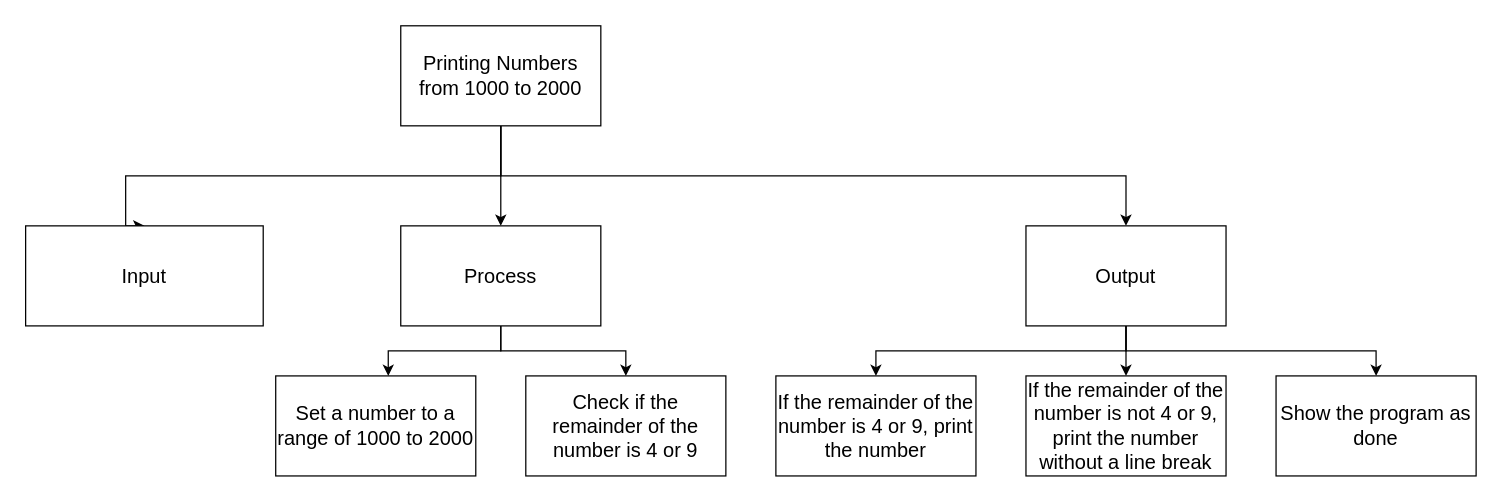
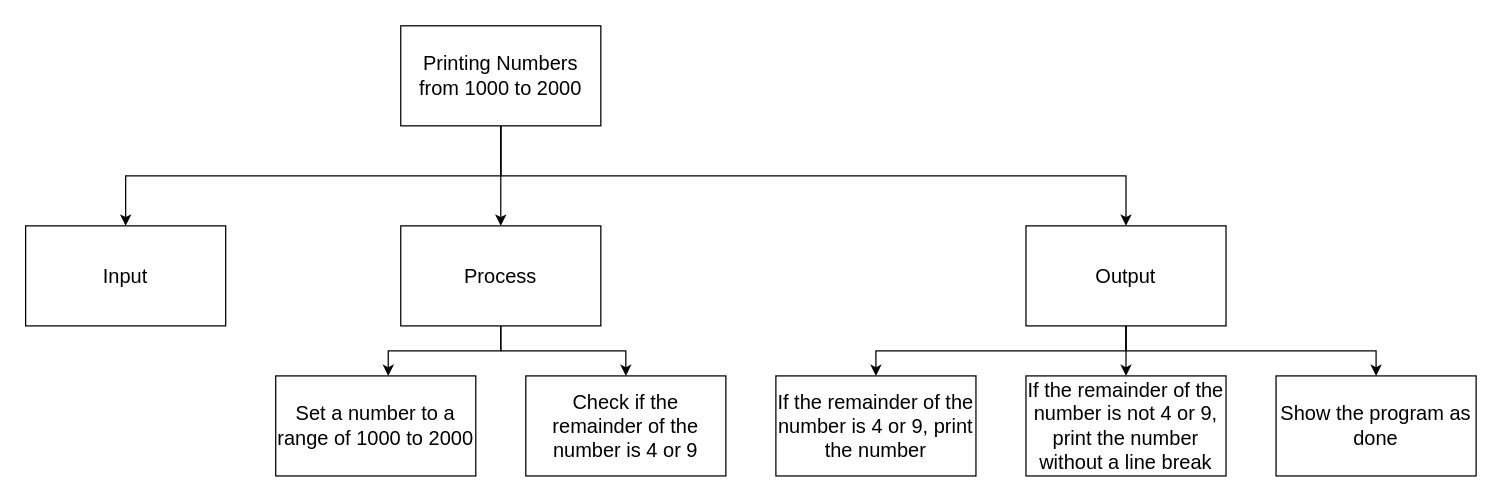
(144, 276) -> (126, 276)
